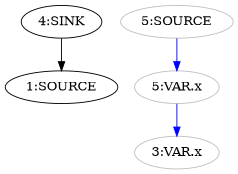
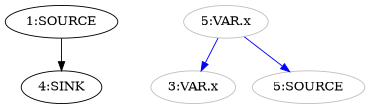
(62, 50) -> (62, 50)
(177, 50) -> (263, 51)
